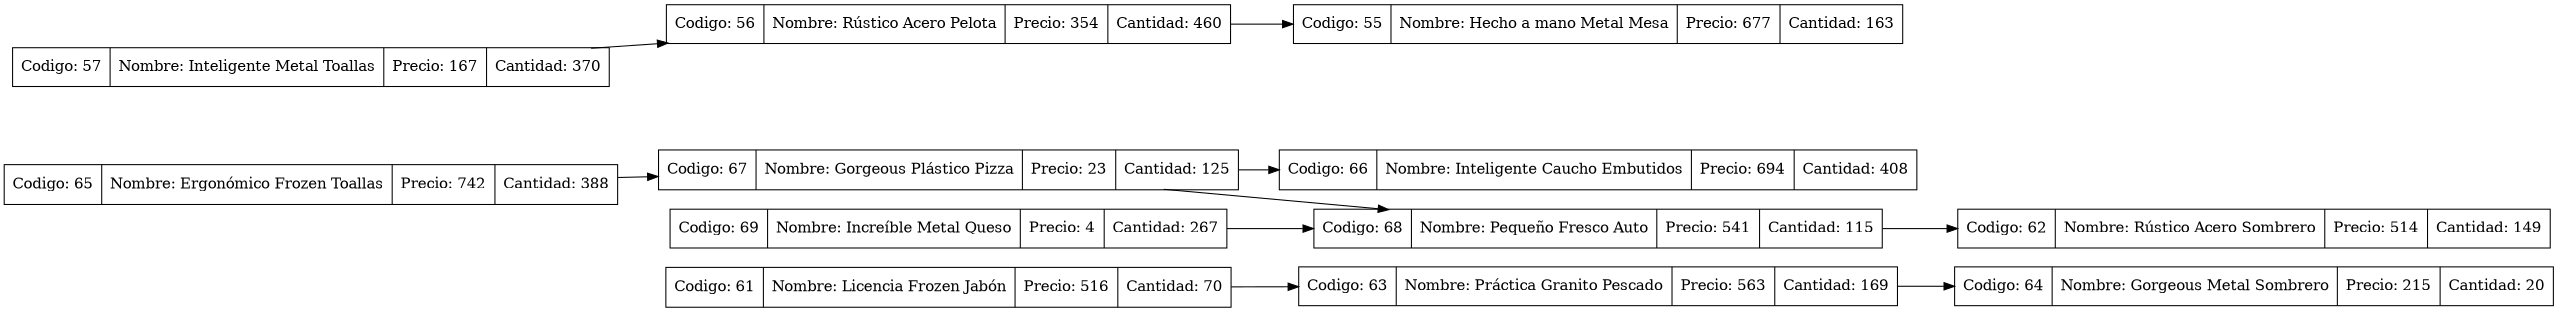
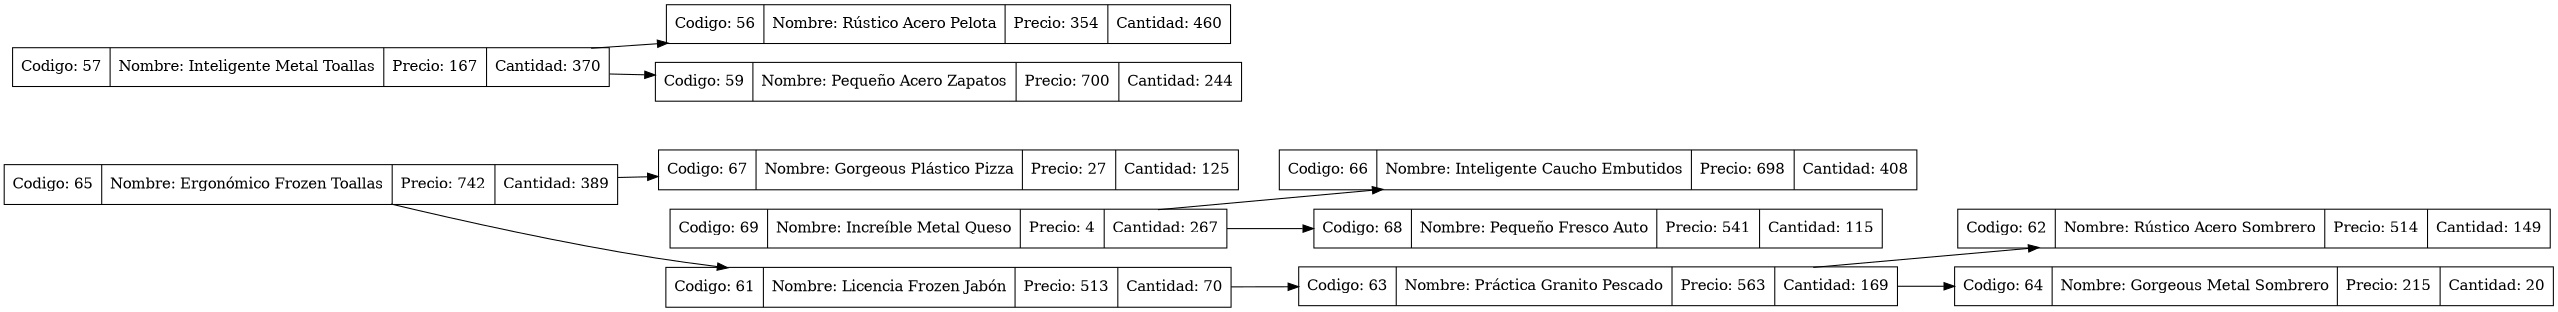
(1598, 24) -> none
none -> (948, 82)
(1069, 169) -> (1069, 169)
(1743, 169) -> (1743, 169)
(1254, 170) -> (1265, 200)
(556, 184) -> (556, 184)
(1271, 199) -> none
(1915, 229) -> (1921, 258)
none -> (553, 240)
(1066, 287) -> (1066, 287)
